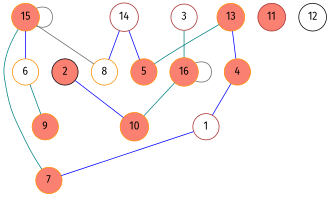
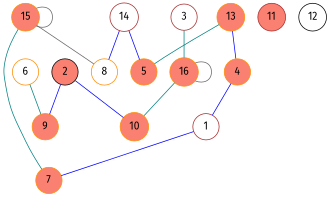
(26, 45) -> none
none -> (55, 99)
